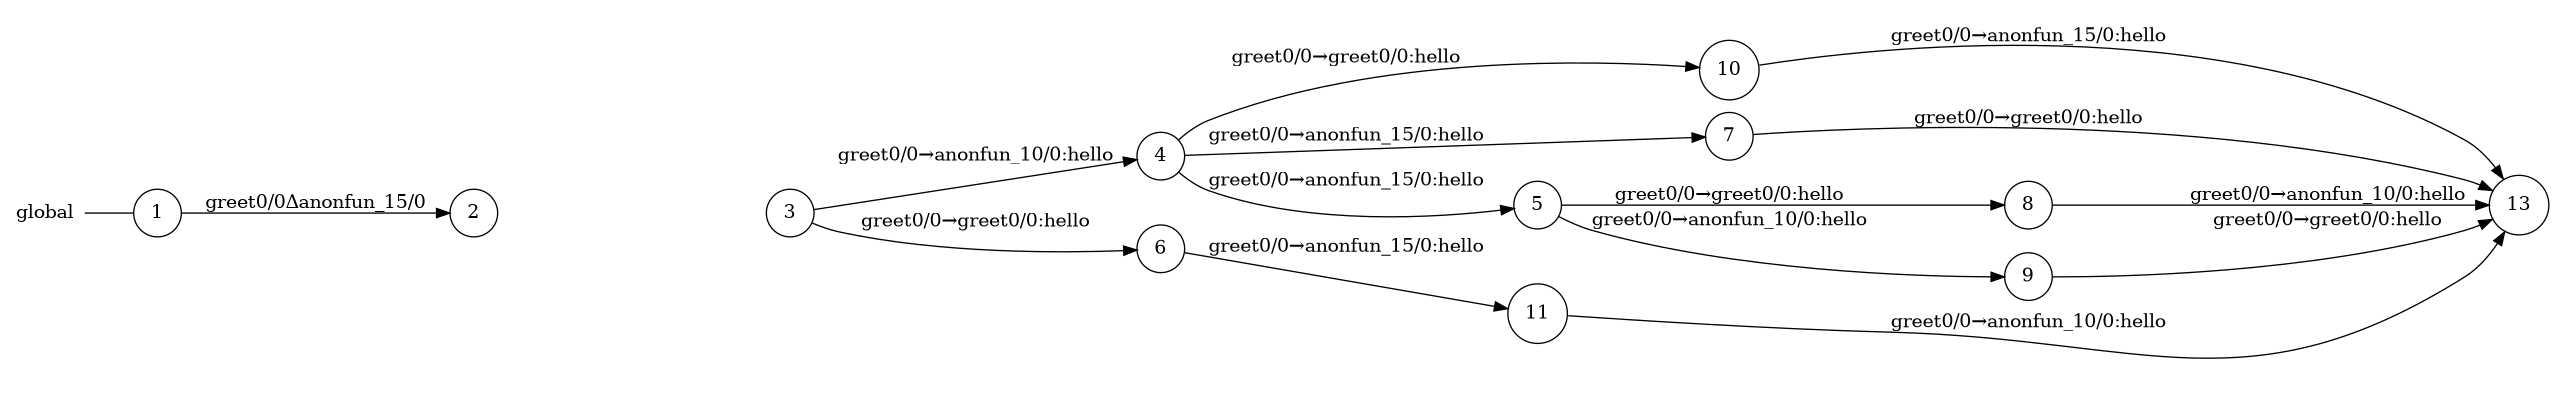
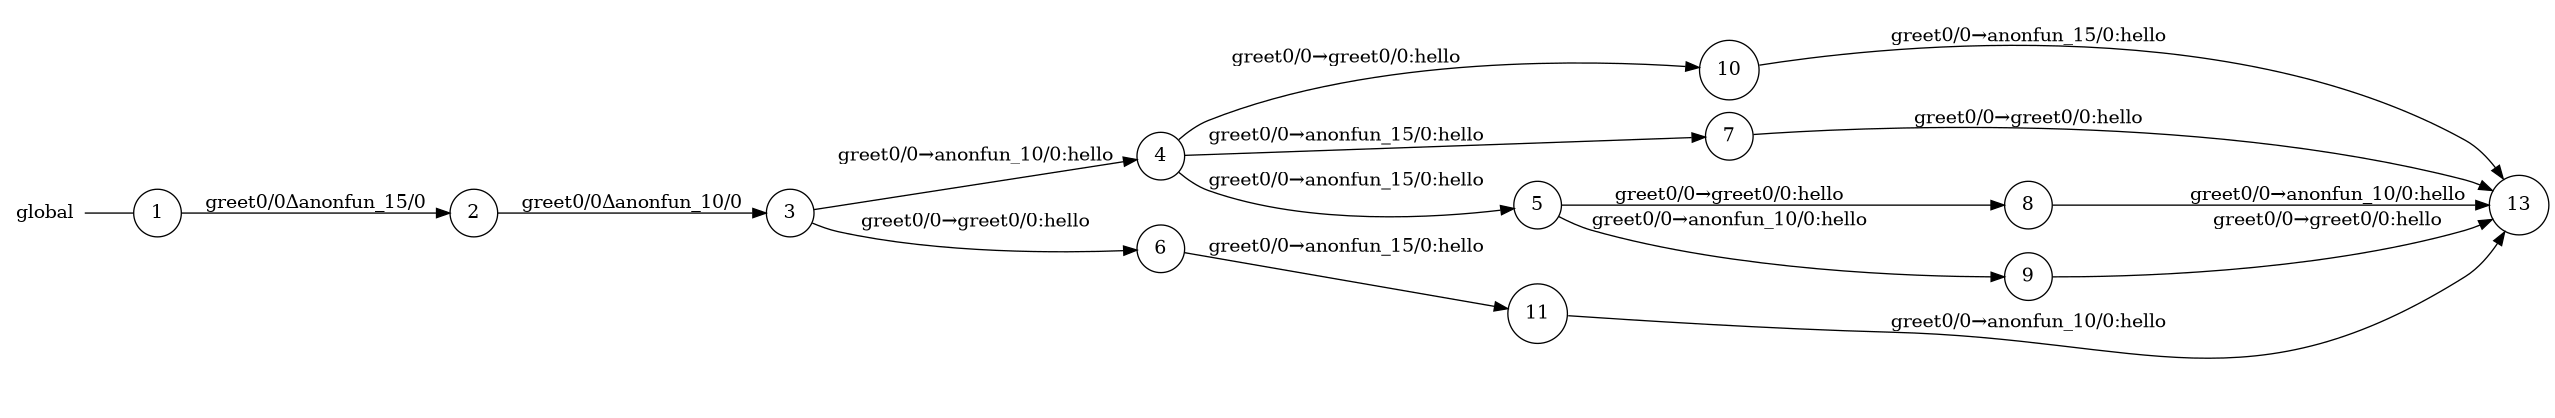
none -> (625, 213)
